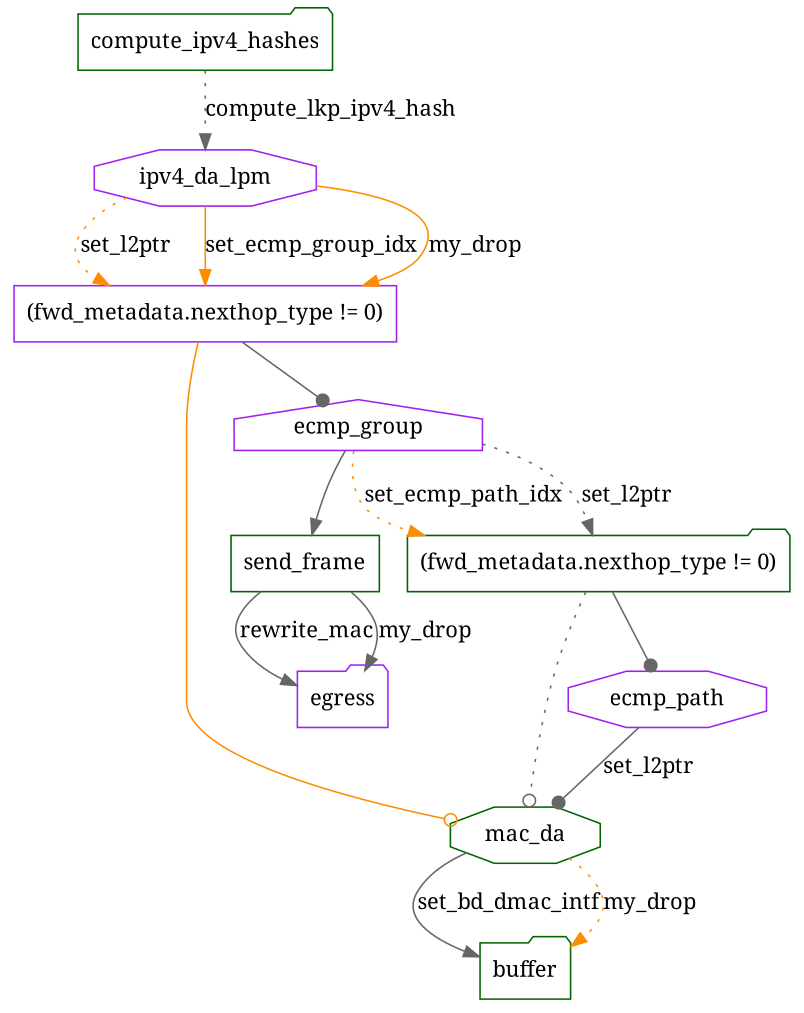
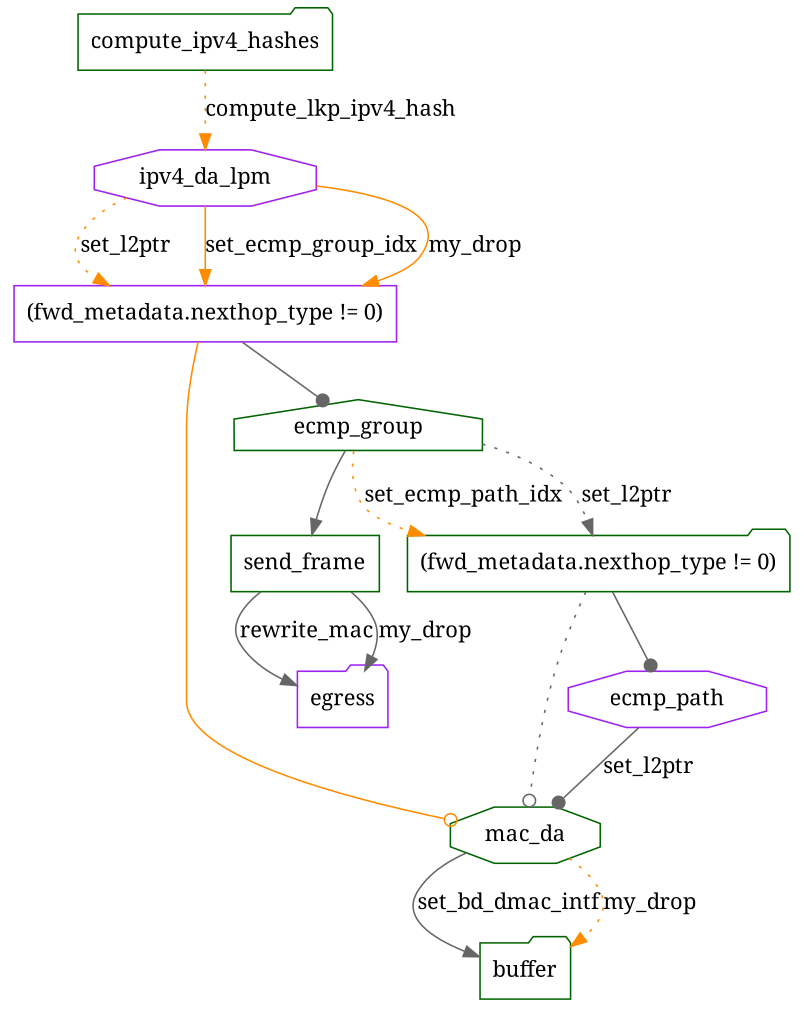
(205, 102) -> (205, 102)
(358, 428) -> (358, 428)
